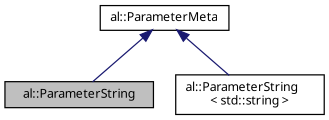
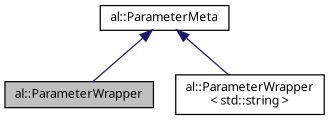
(79, 95) -> (79, 95)
(250, 95) -> (250, 95)
